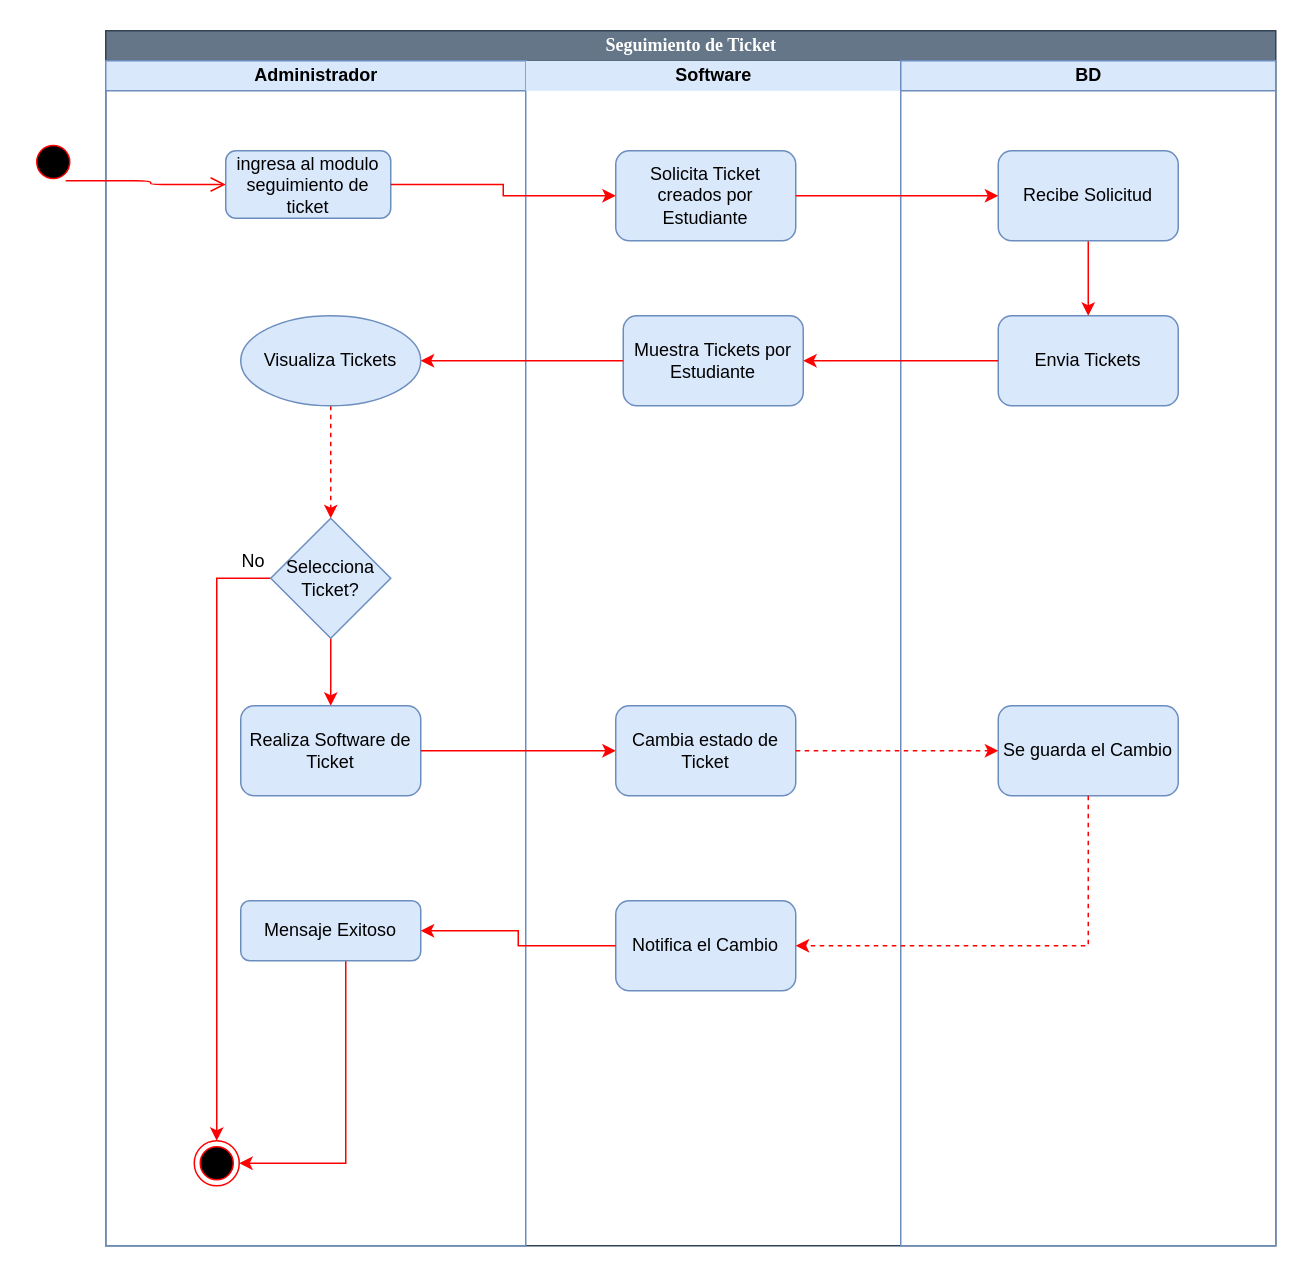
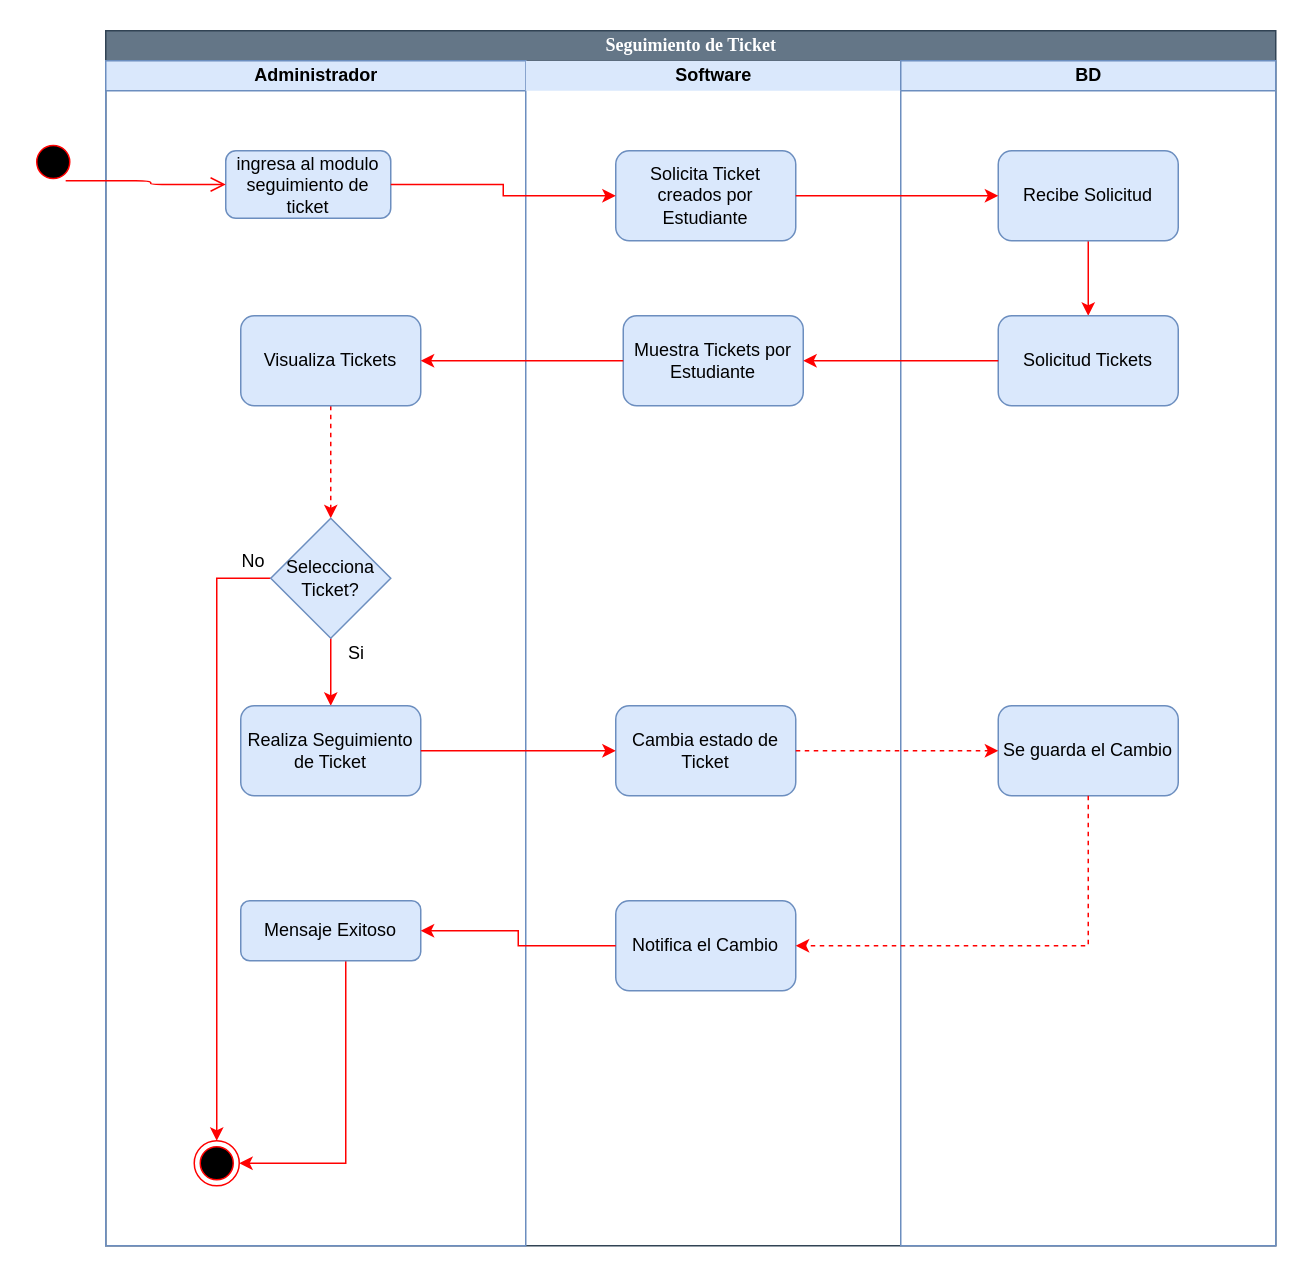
(331, 361) -> (331, 361)
(1088, 361) -> (1088, 361)
none -> (368, 653)
(331, 751) -> (331, 751)
